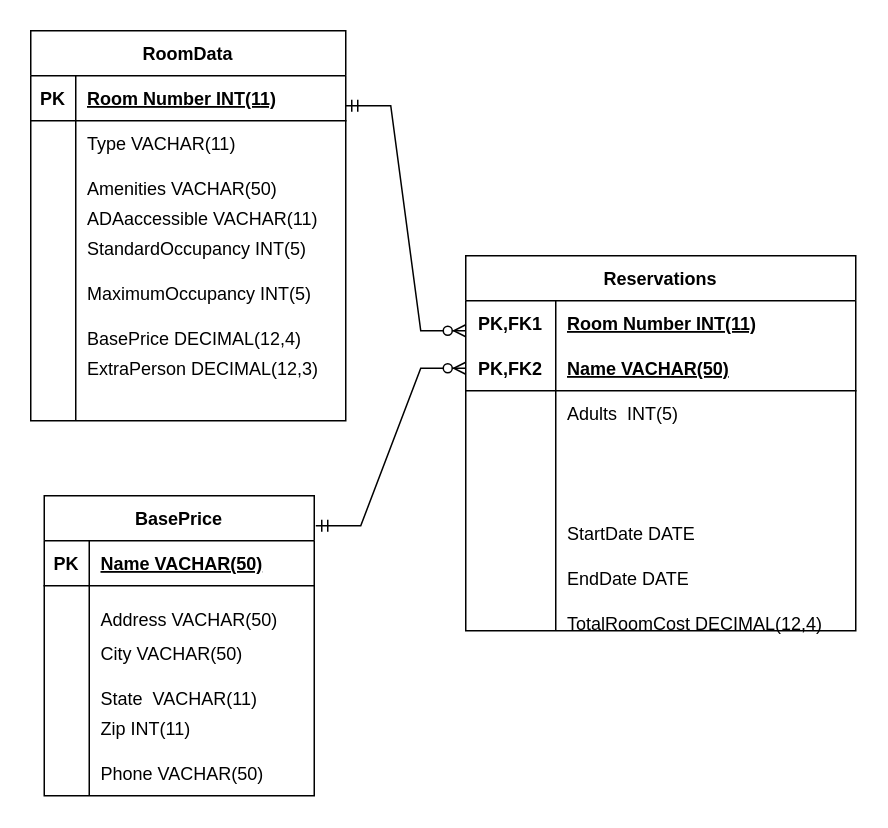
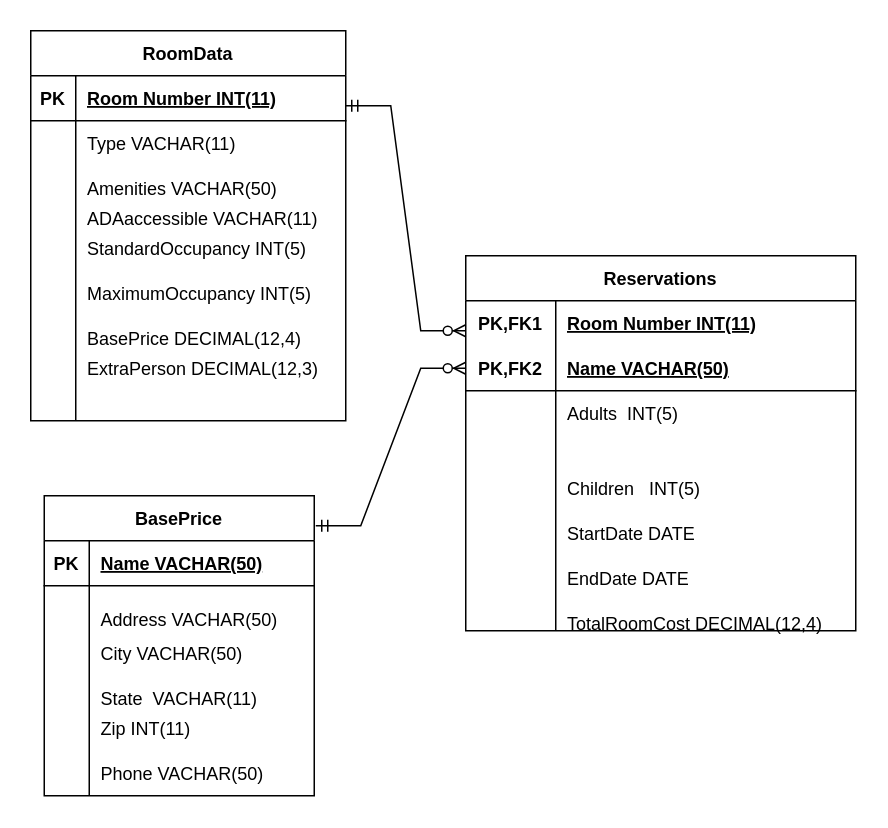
none -> (706, 488)
